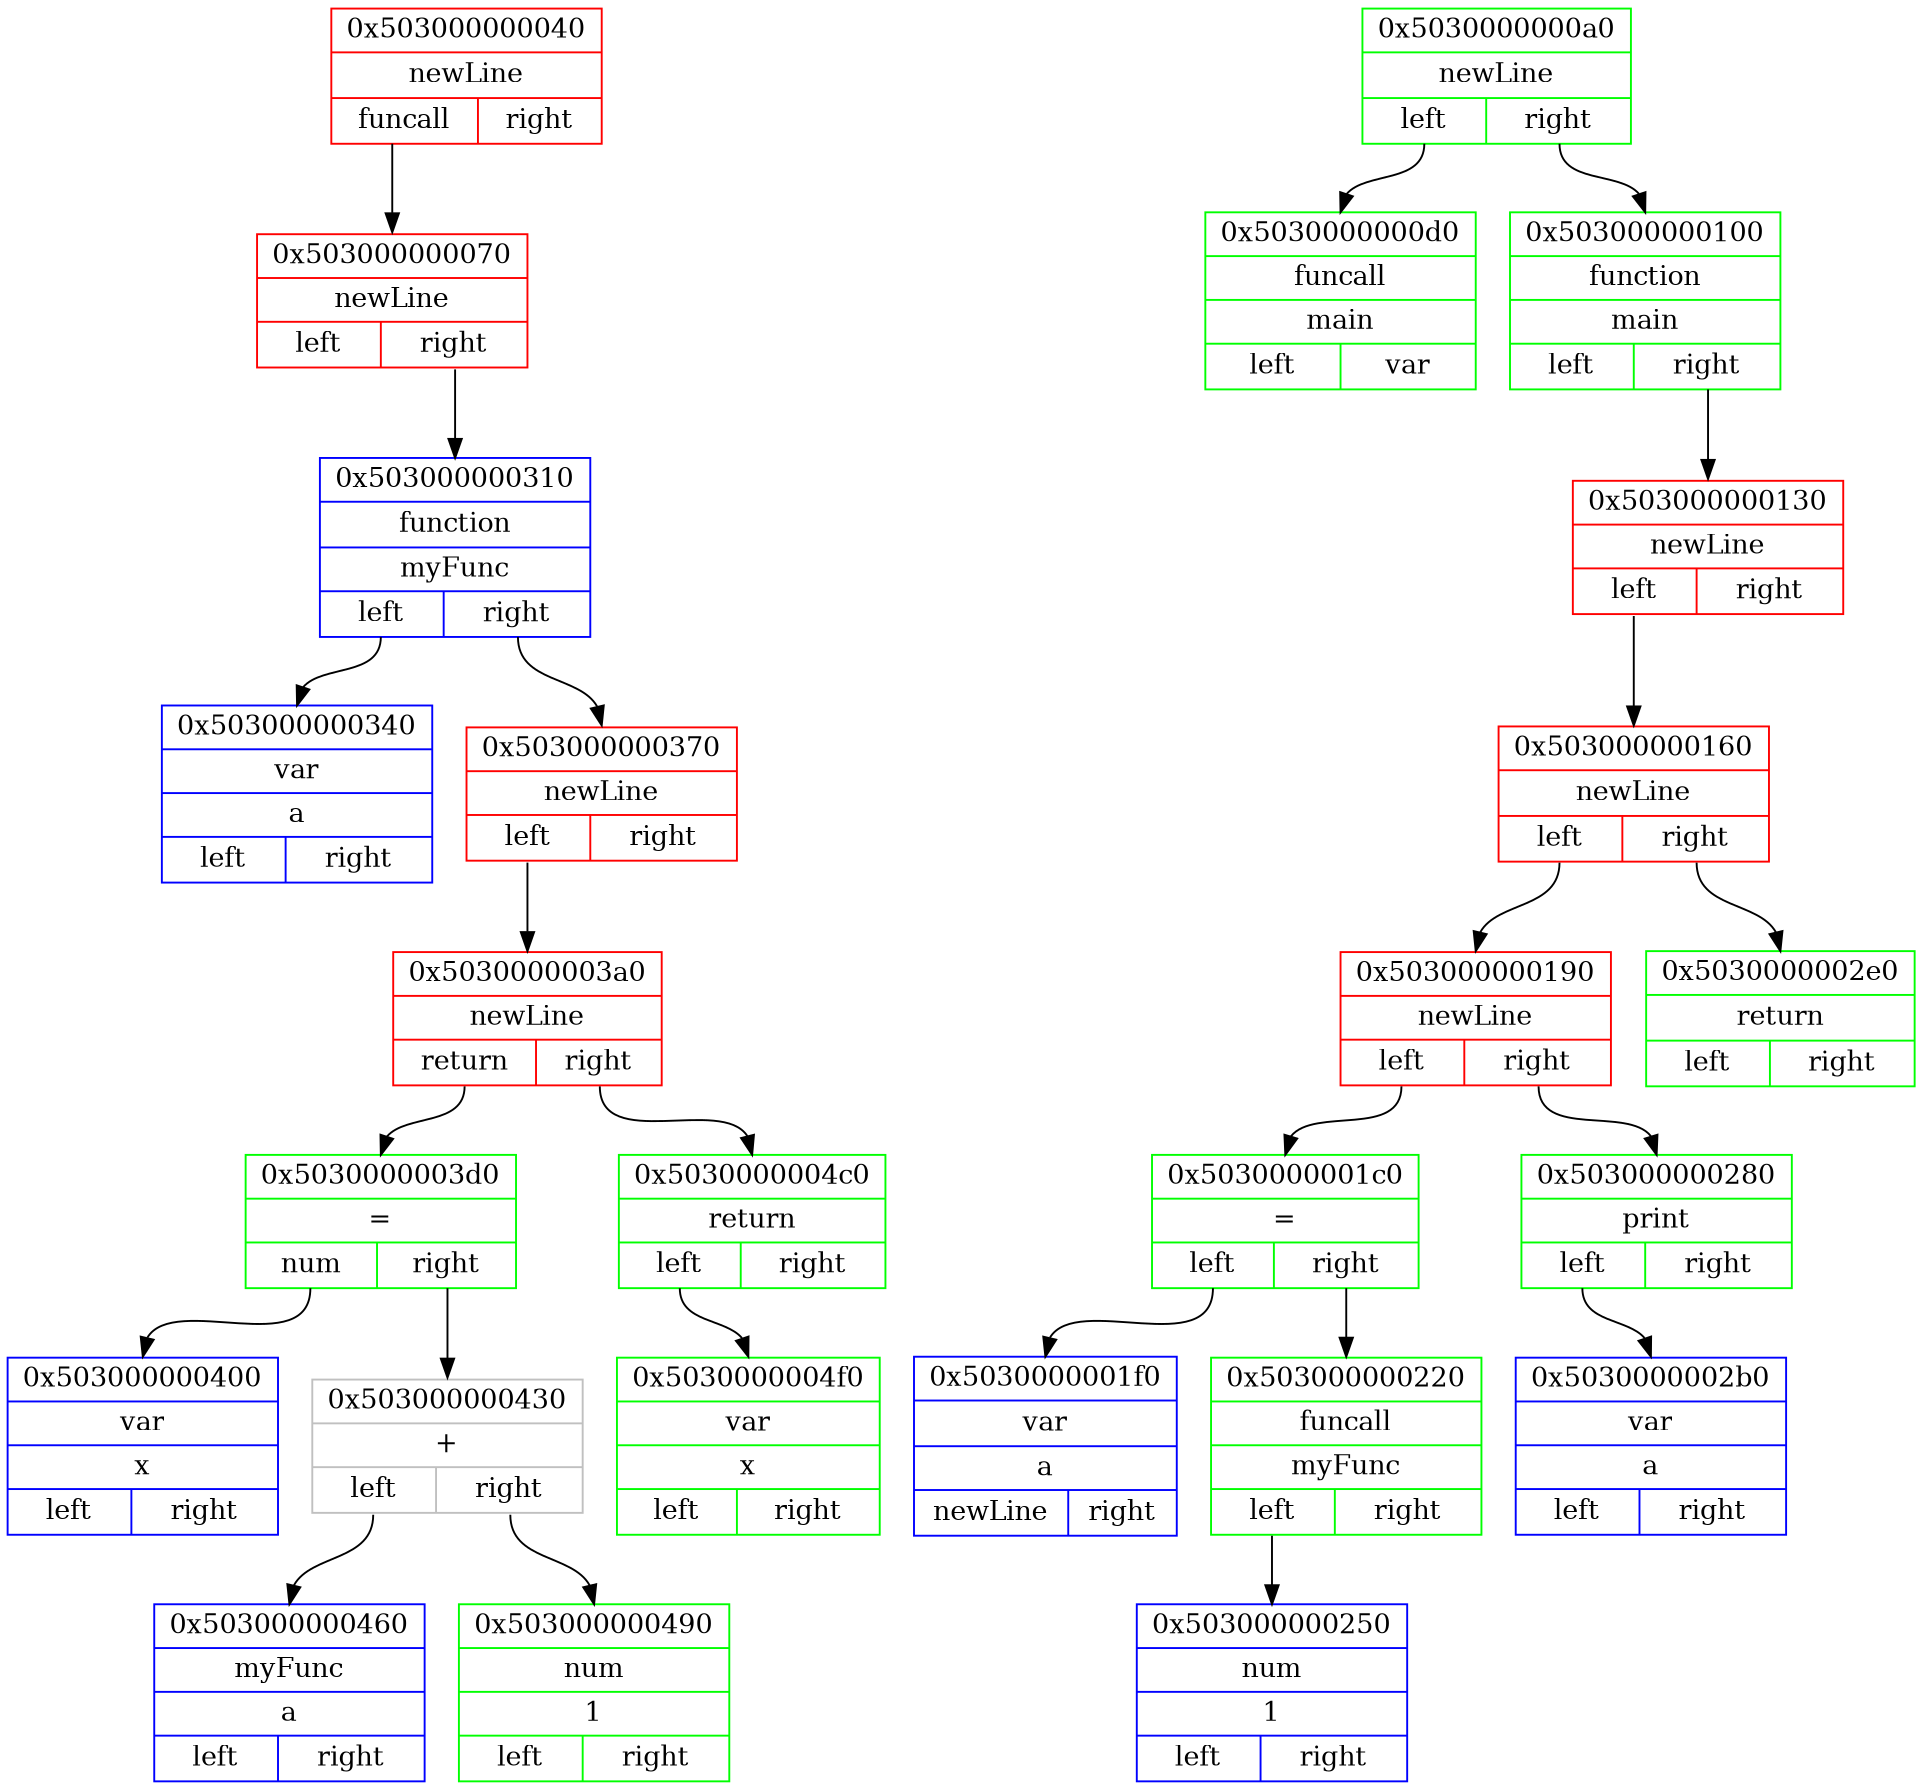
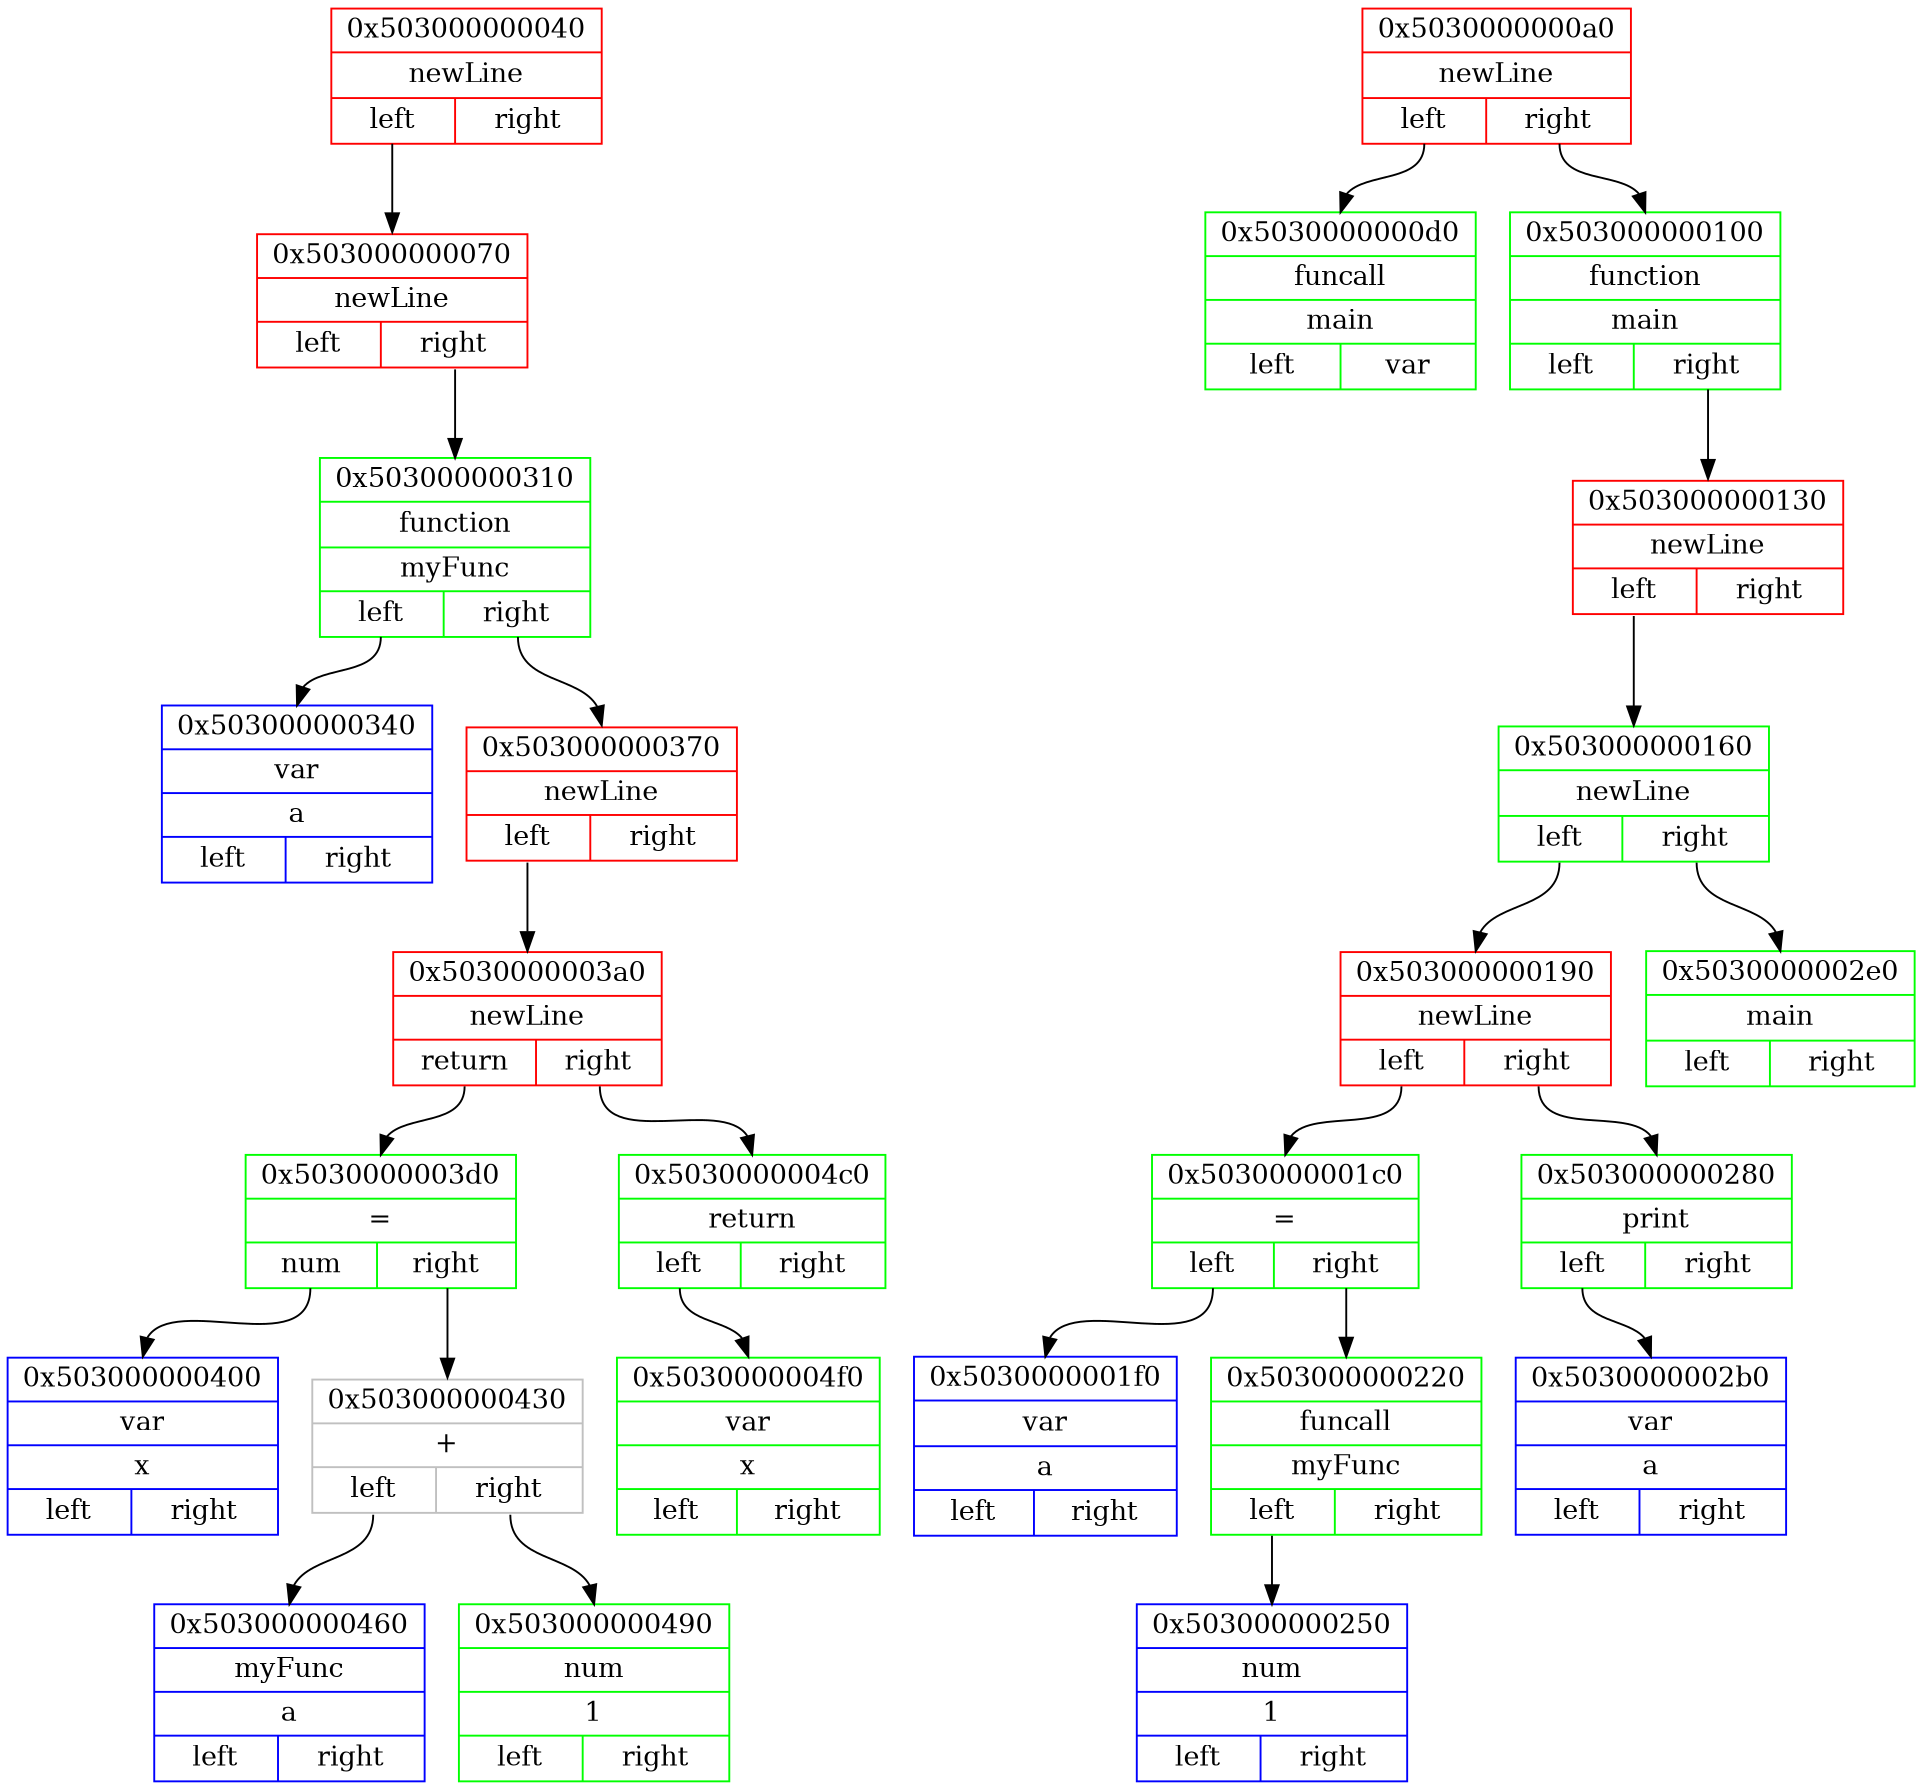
(1497, 76) -> (1497, 76)
(405, 120) -> (393, 120)
(455, 547) -> (455, 547)
(1634, 794) -> (1634, 794)
(1780, 1017) -> (1780, 1017)
(991, 1512) -> (974, 1512)
